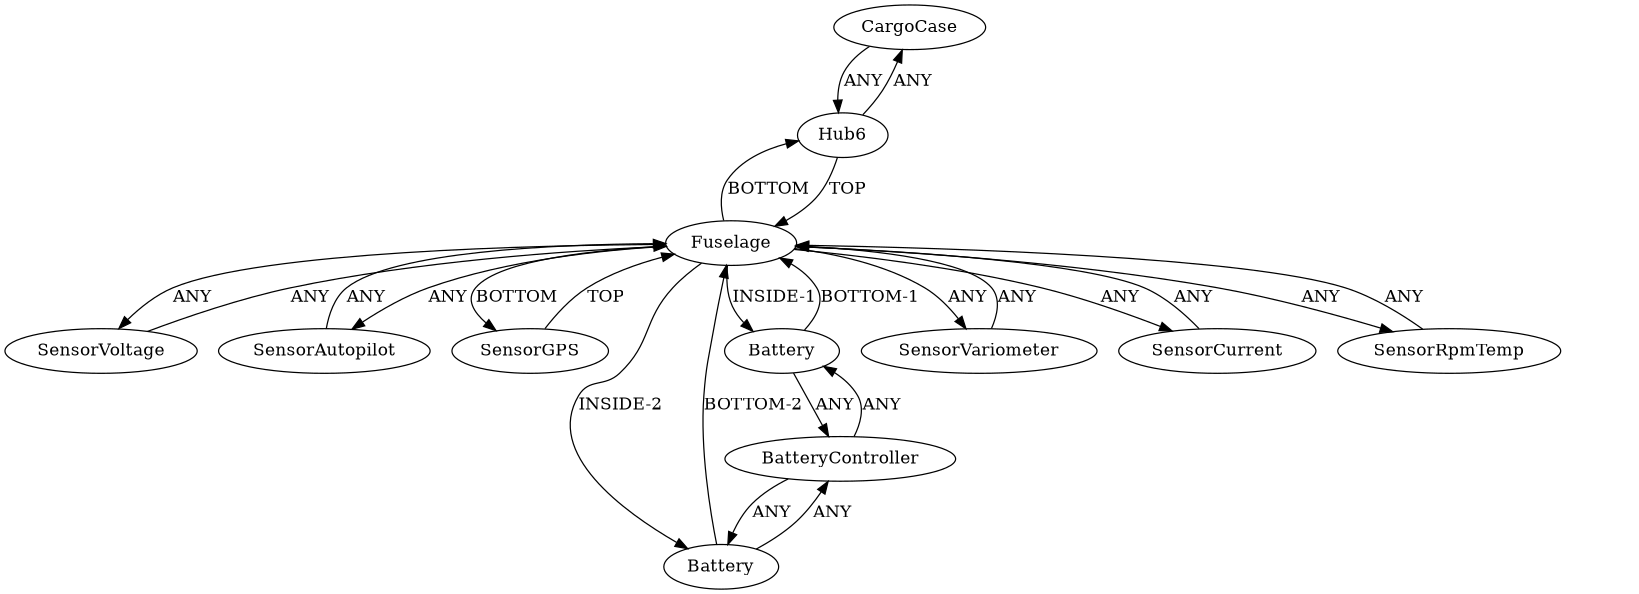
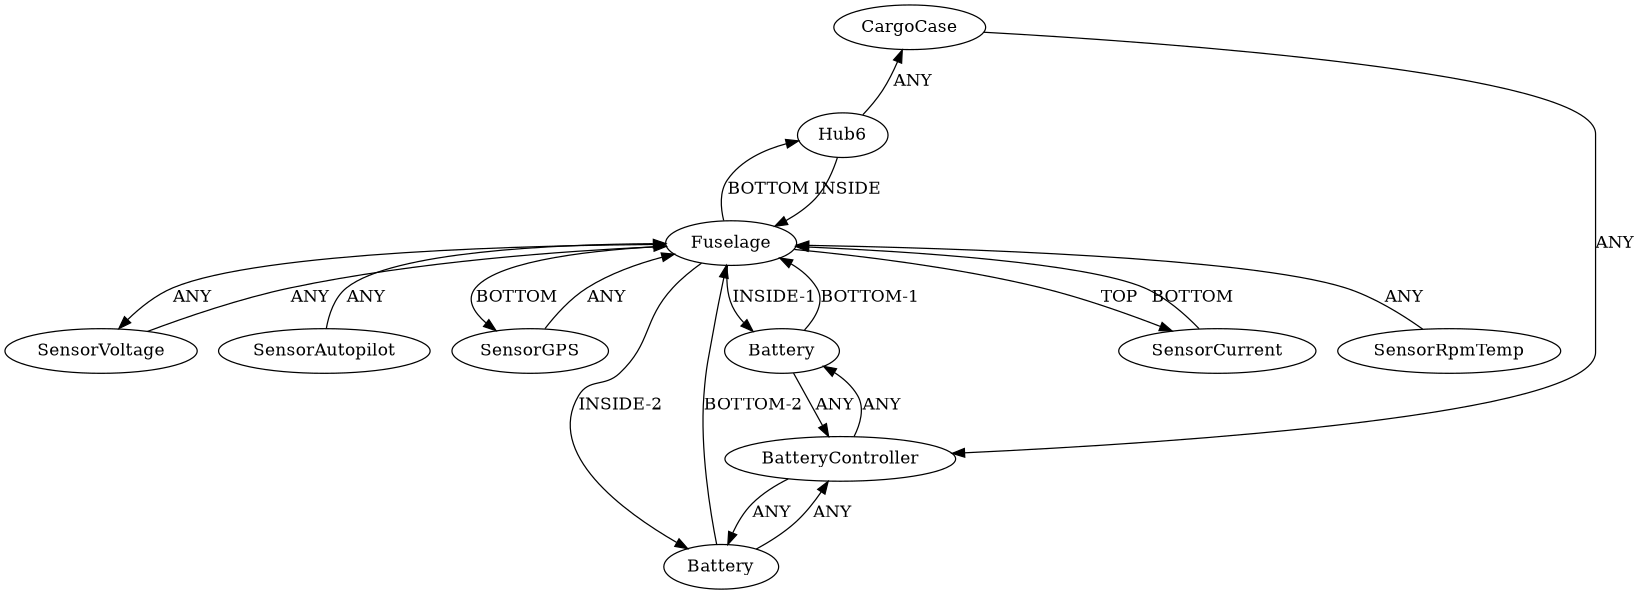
(846, 69) -> (1596, 253)
(848, 189) -> (848, 189)
(478, 273) -> none
(1135, 275) -> none
(606, 297) -> (606, 297)
(1120, 297) -> (1120, 297)
(1193, 297) -> (1193, 297)
(979, 351) -> none
